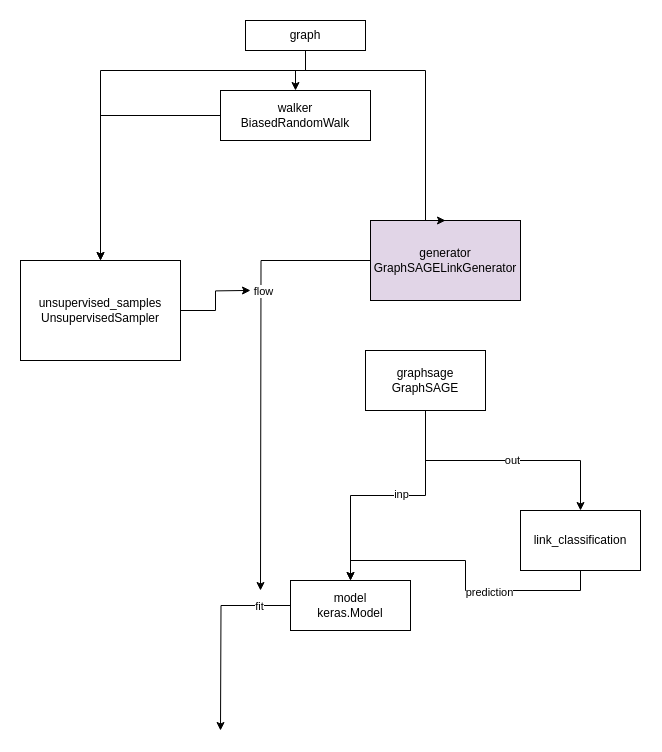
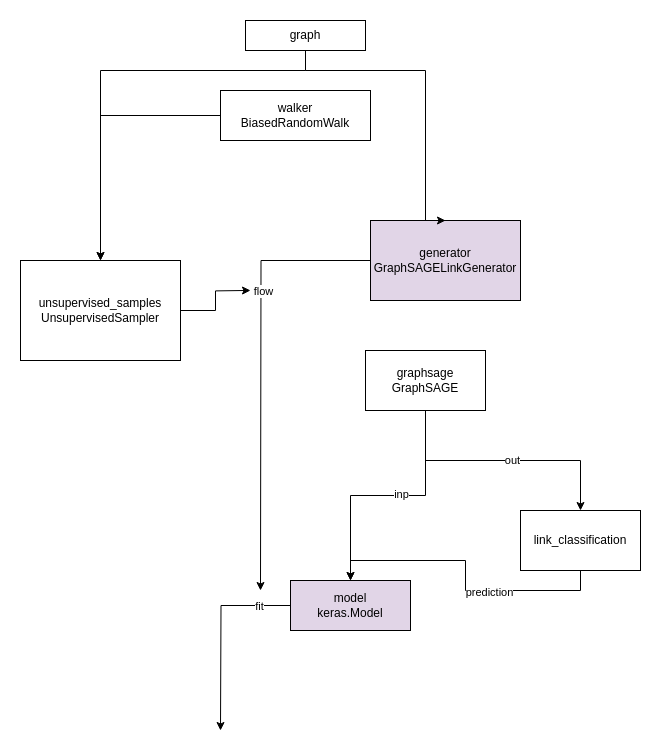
(296, 78) -> none
(351, 606) -> (351, 606)
